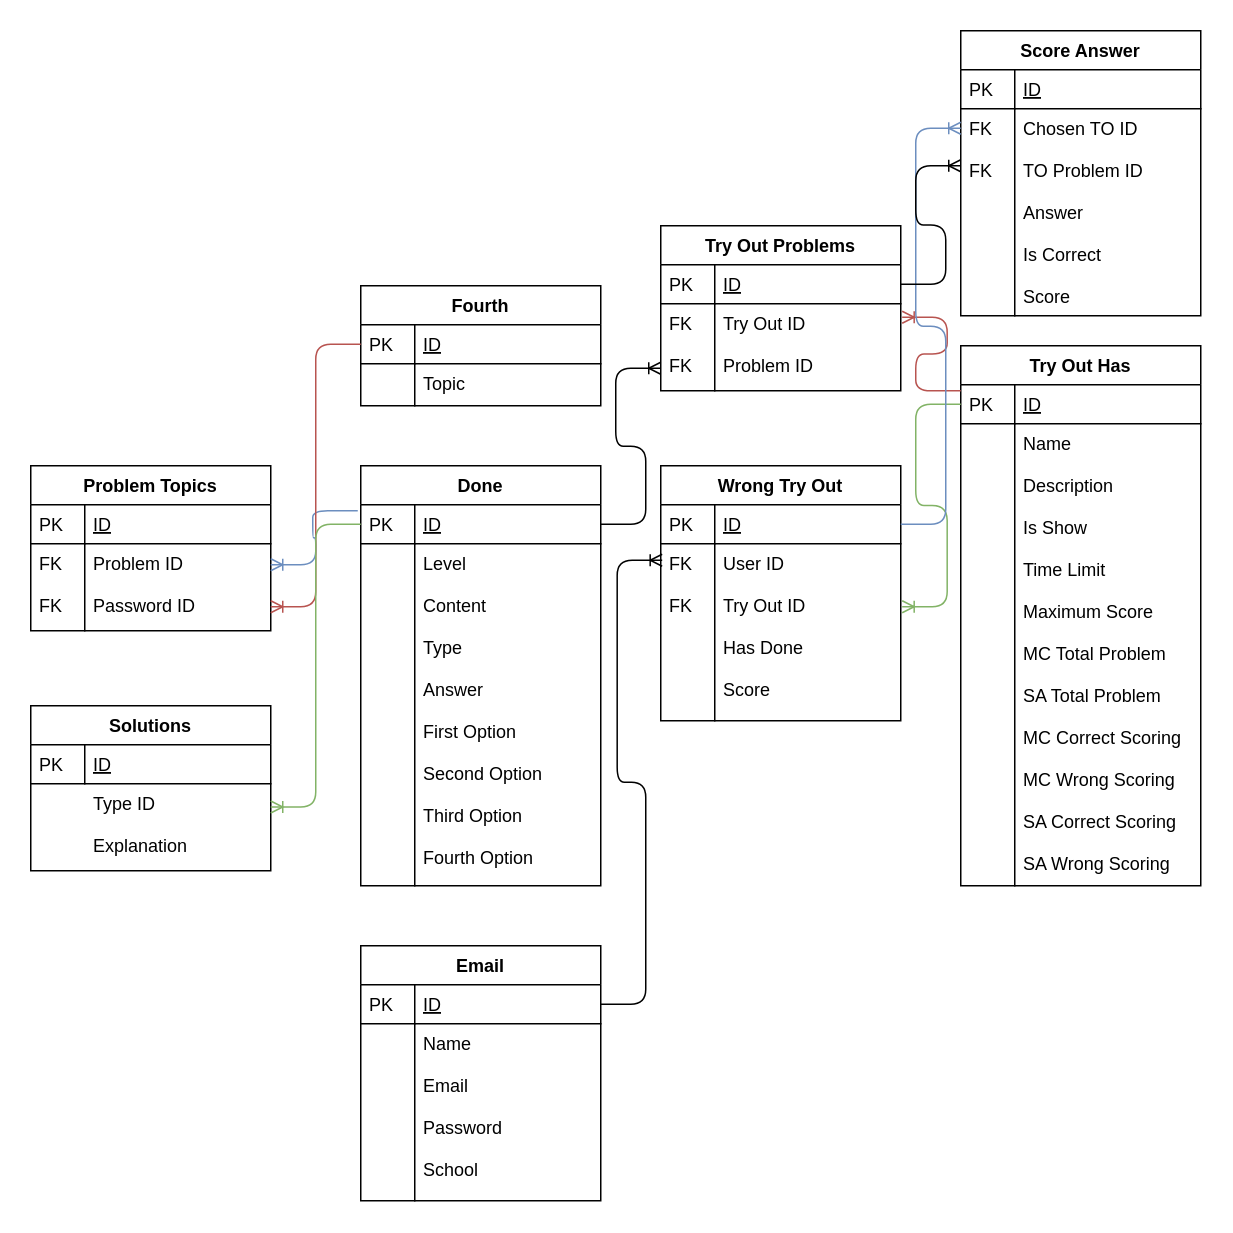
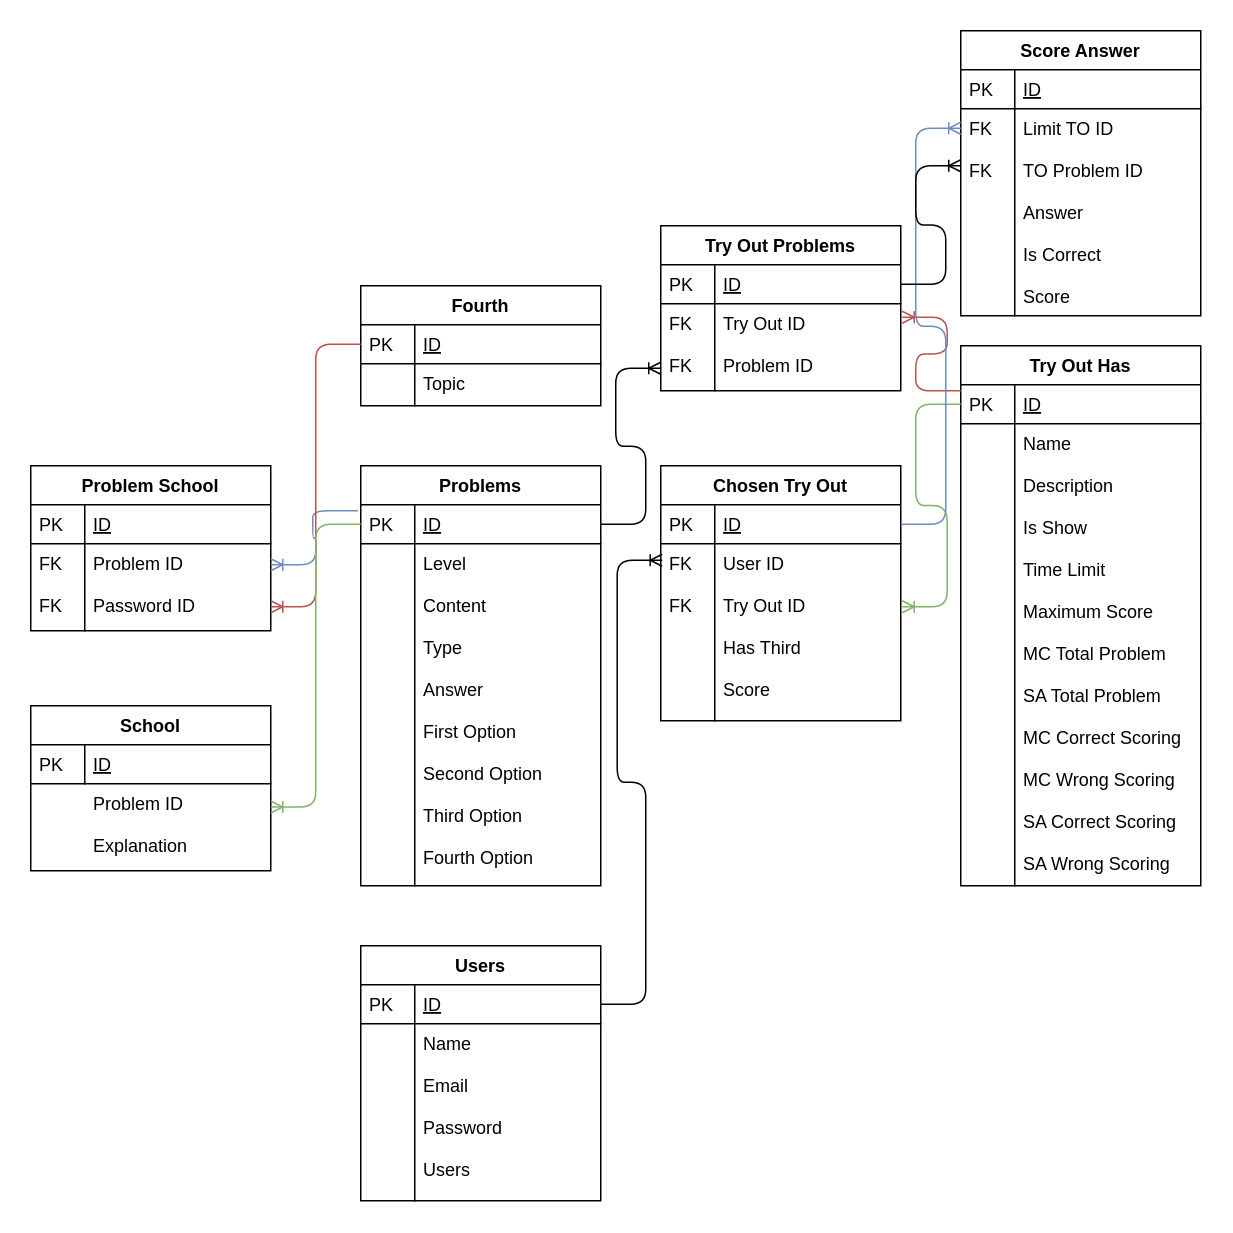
(1079, 129) -> (1069, 129)
(150, 486) -> (150, 486)
(480, 486) -> (480, 486)
(780, 486) -> (780, 486)
(756, 564) -> (756, 564)
(150, 726) -> (150, 726)
(126, 804) -> (139, 804)
(480, 966) -> (480, 966)
(443, 1044) -> (443, 1044)
